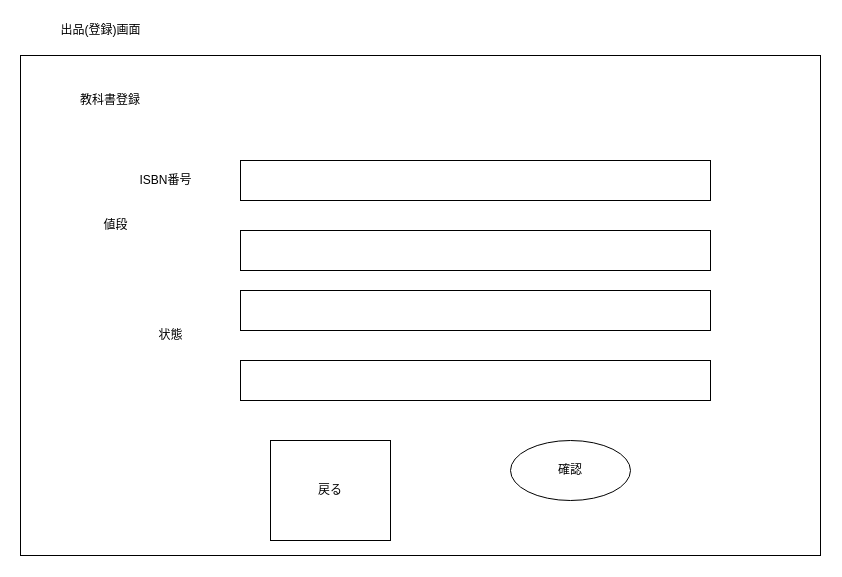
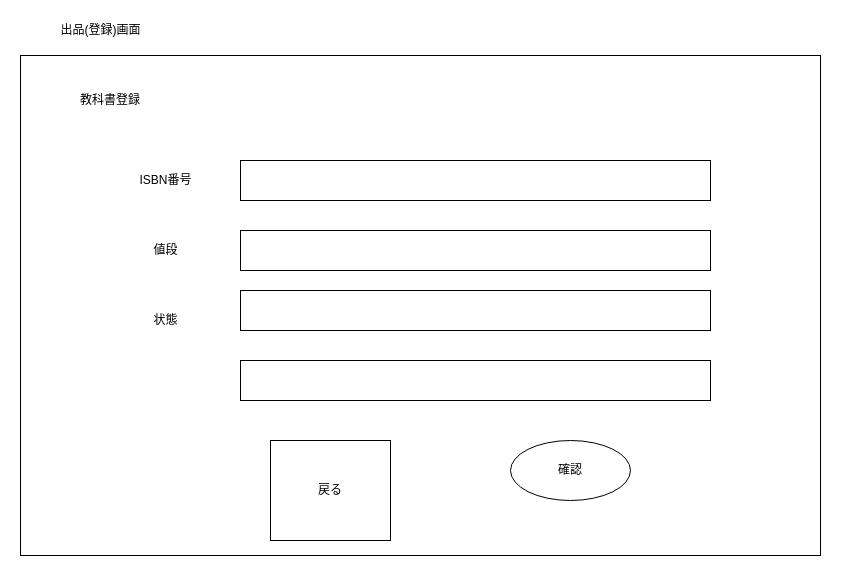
(116, 226) -> (166, 251)
(171, 336) -> (166, 321)
